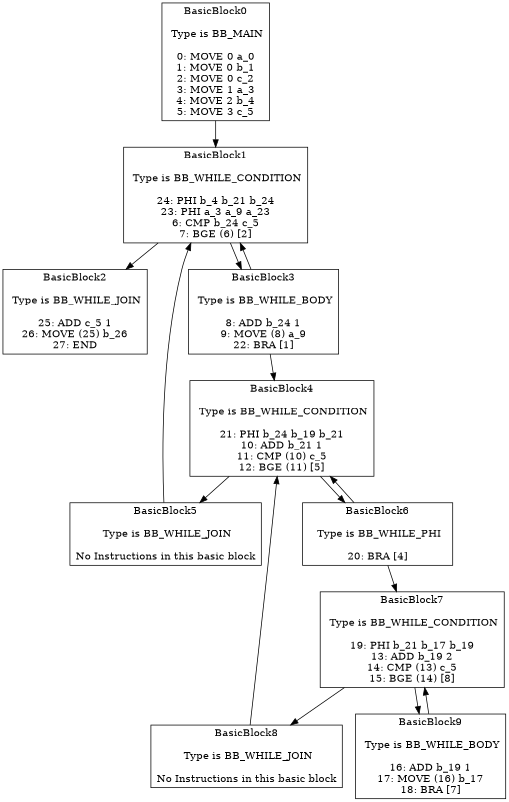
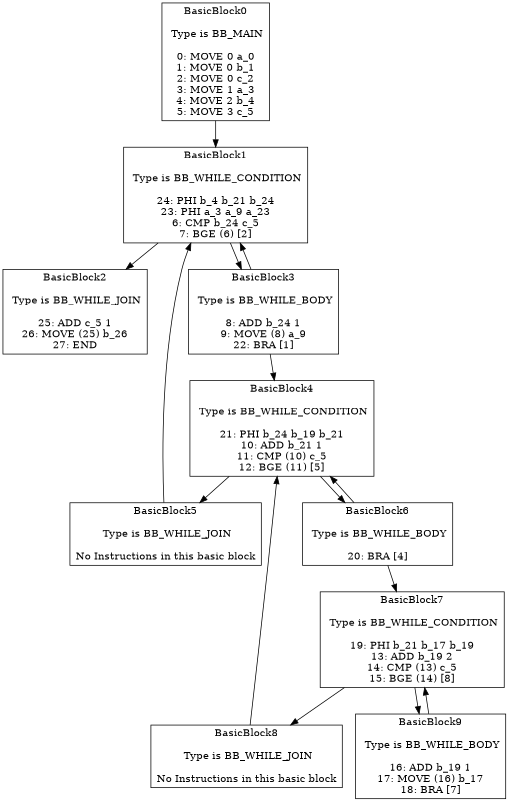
(378, 534) -> (378, 534)
